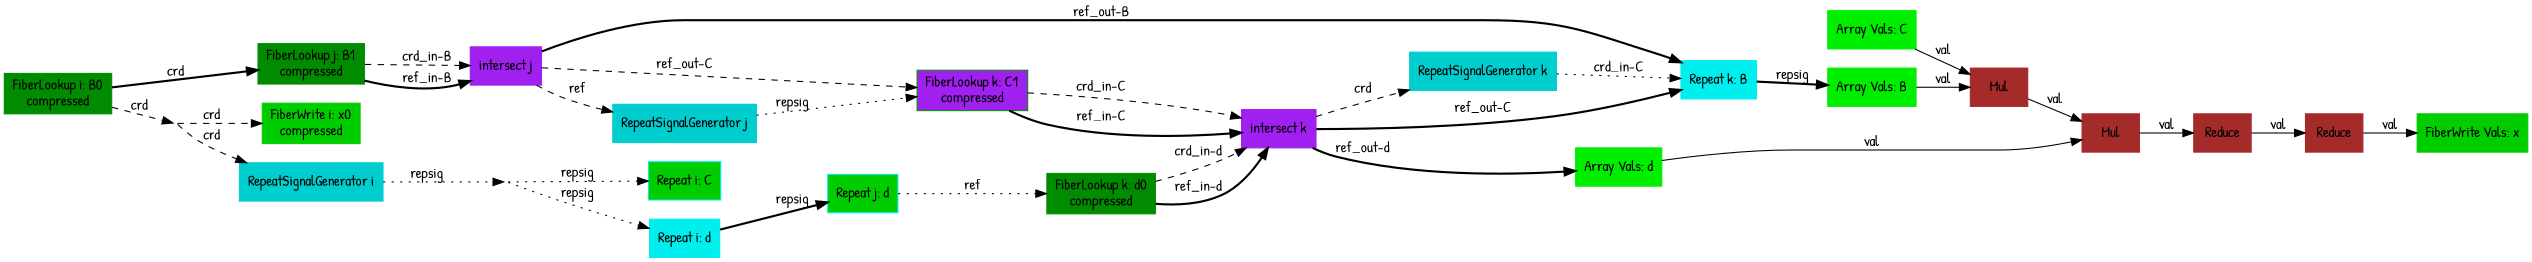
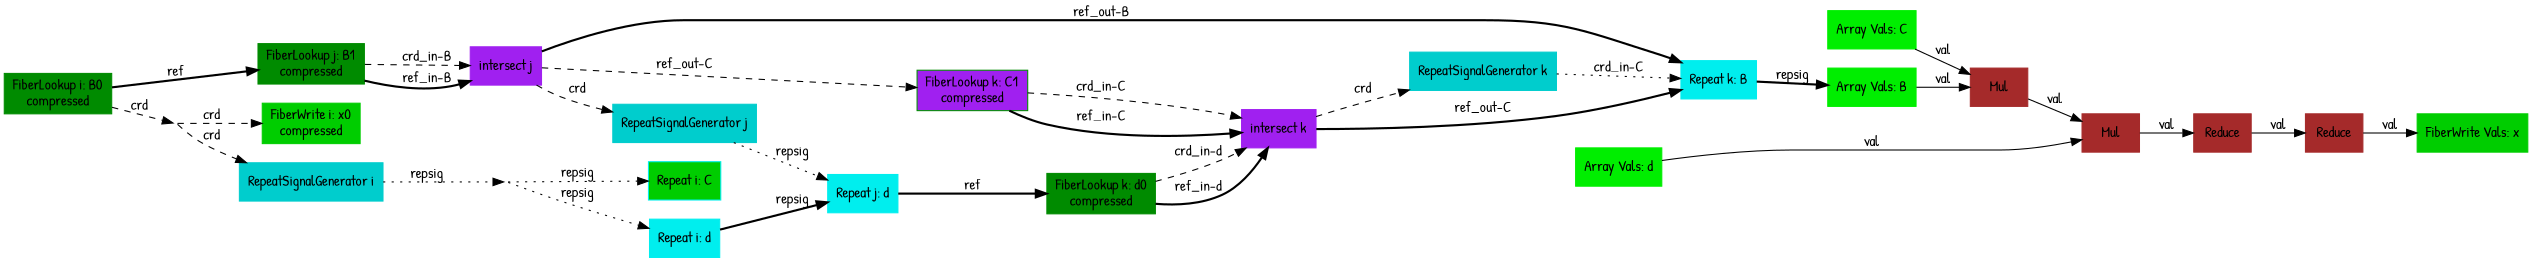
(176, 72) -> (176, 72)
(577, 89) -> (577, 89)
(831, 107) -> (776, 159)
(1437, 172) -> none
(863, 194) -> (863, 194)
(967, 194) -> (967, 194)
